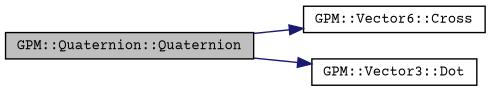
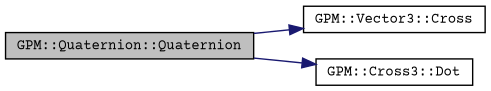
(394, 19) -> (394, 19)
(394, 72) -> (394, 72)
